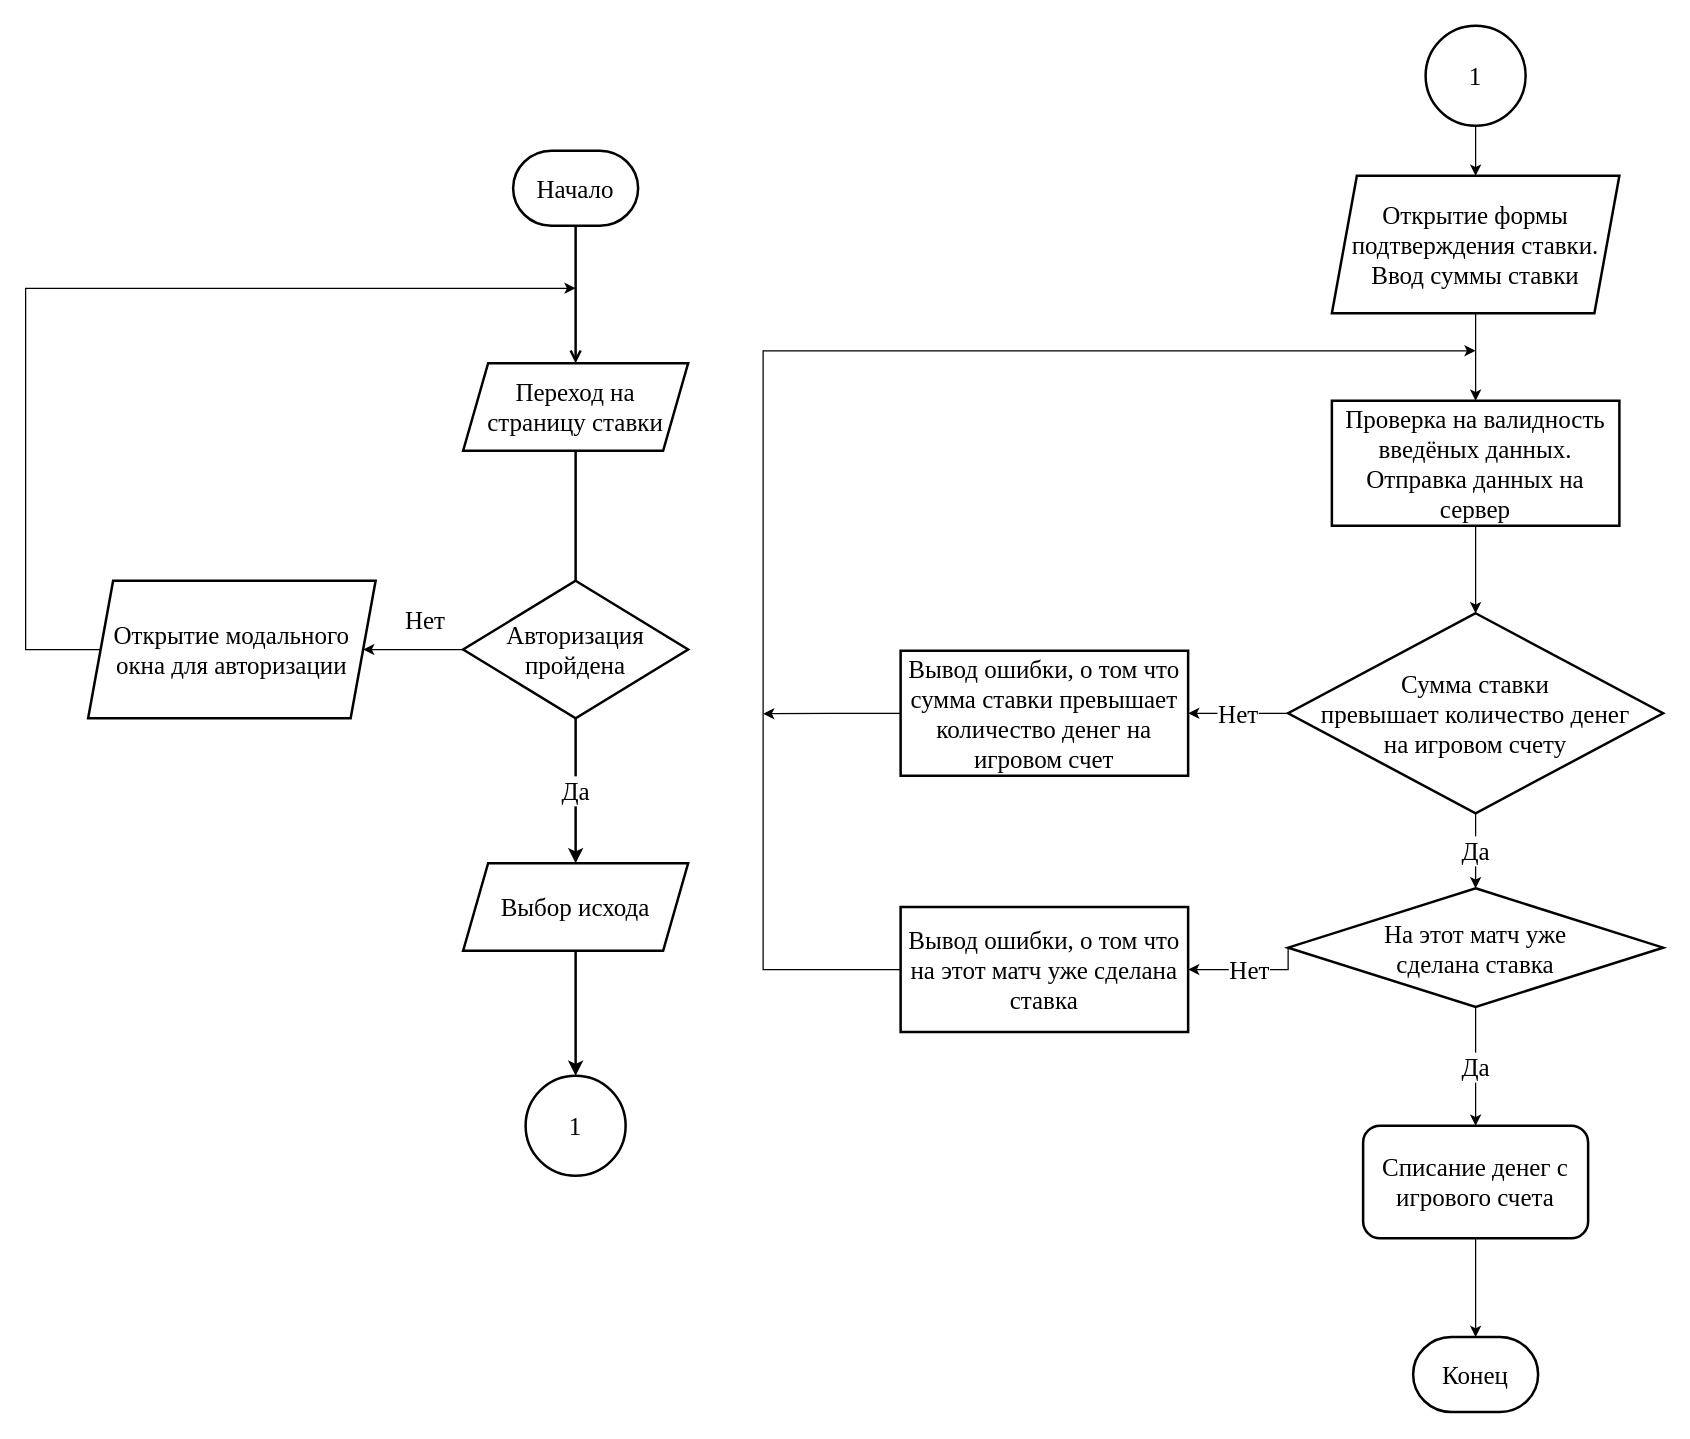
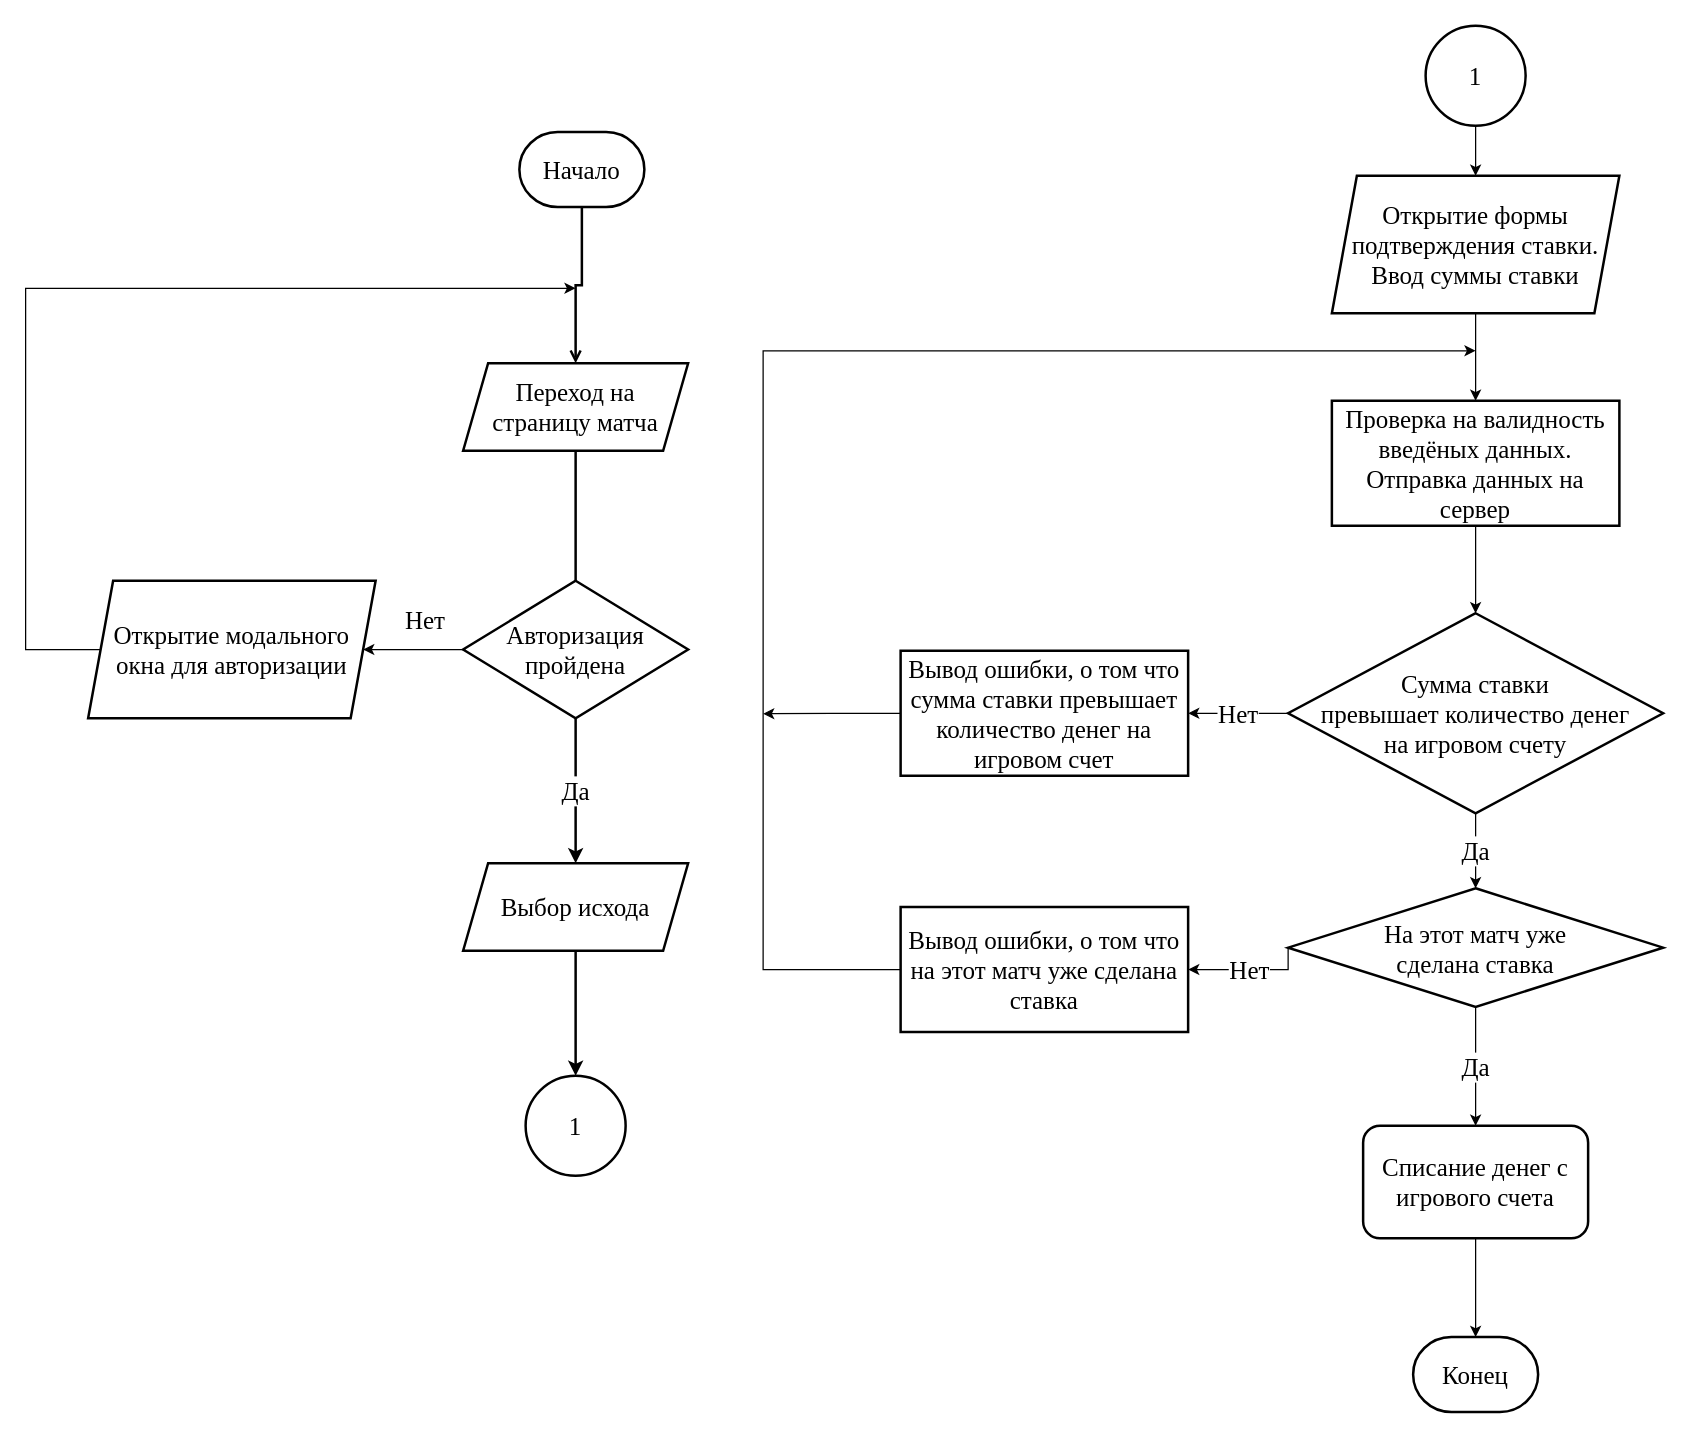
(576, 188) -> (582, 169)
(576, 407) -> (576, 407)
